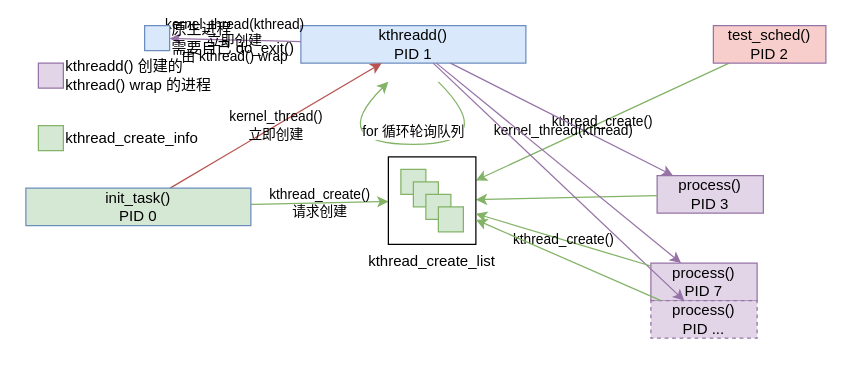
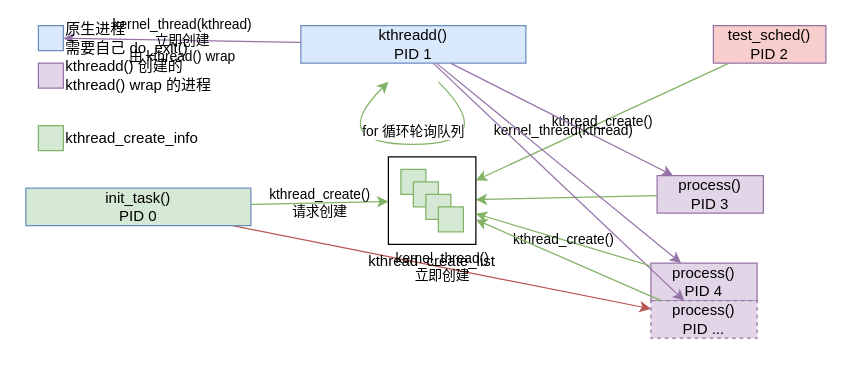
(157, 38) -> (51, 38)
(272, 128) -> (439, 267)
(704, 282) -> (704, 282)
